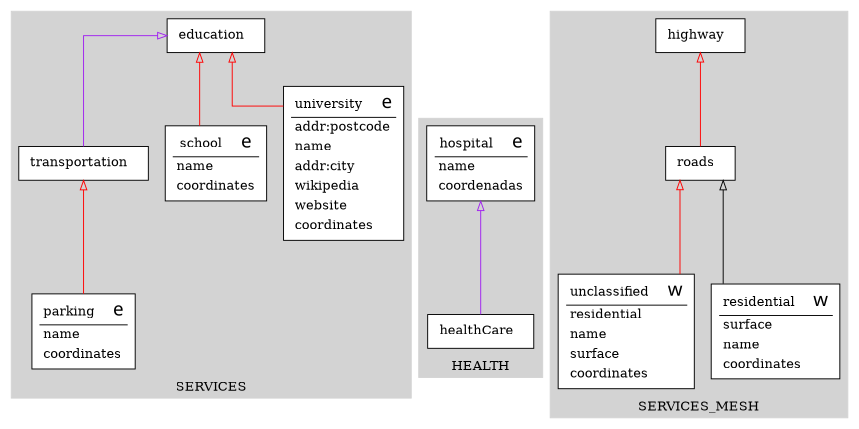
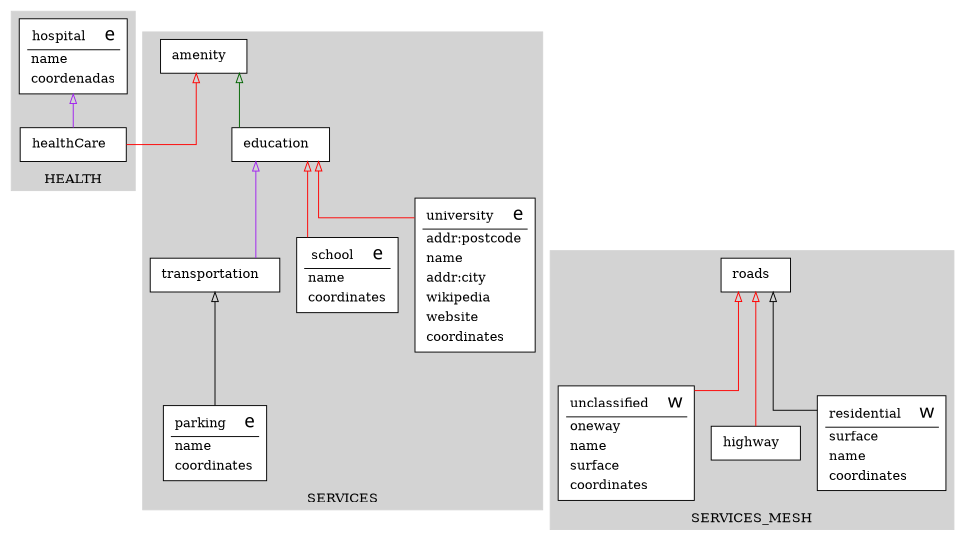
none -> (204, 56)
(700, 104) -> (756, 364)
(84, 242) -> (215, 354)
(606, 315) -> (596, 426)
